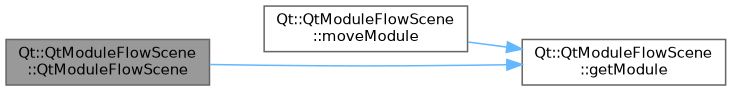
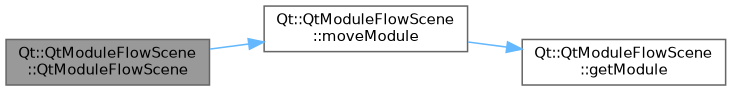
(358, 66) -> (229, 47)
